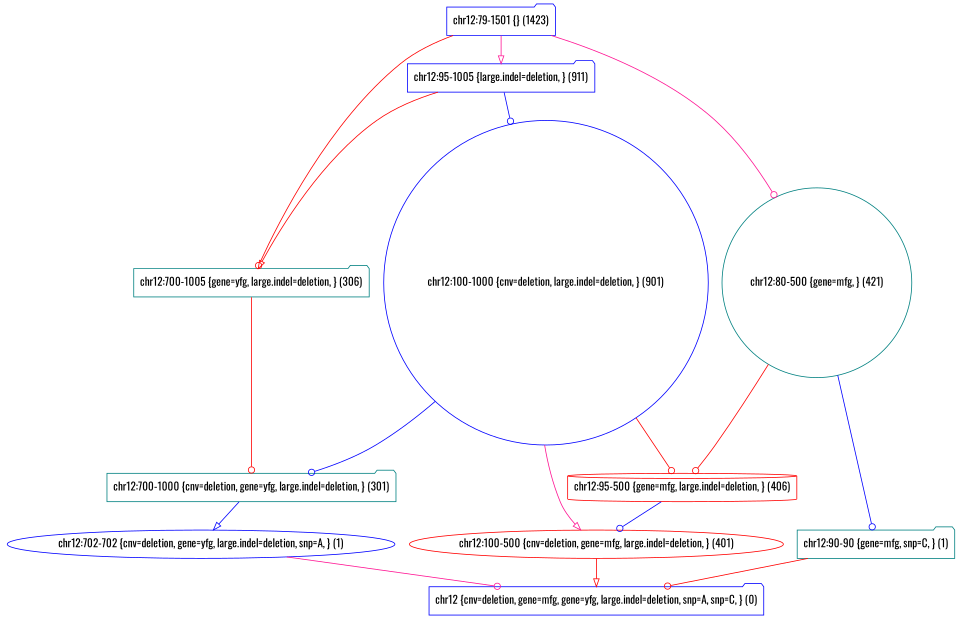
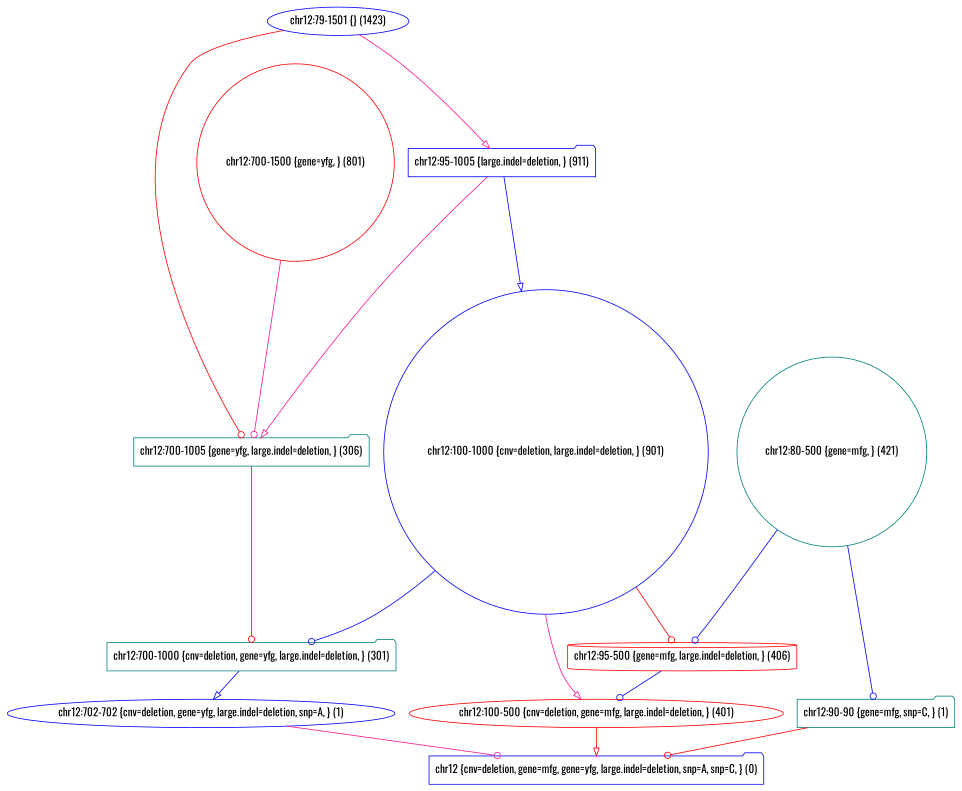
(501, 21) -> (338, 21)
(677, 92) -> none
(507, 105) -> (512, 230)
(334, 159) -> (370, 298)
none -> (296, 163)
(734, 417) -> (738, 584)
